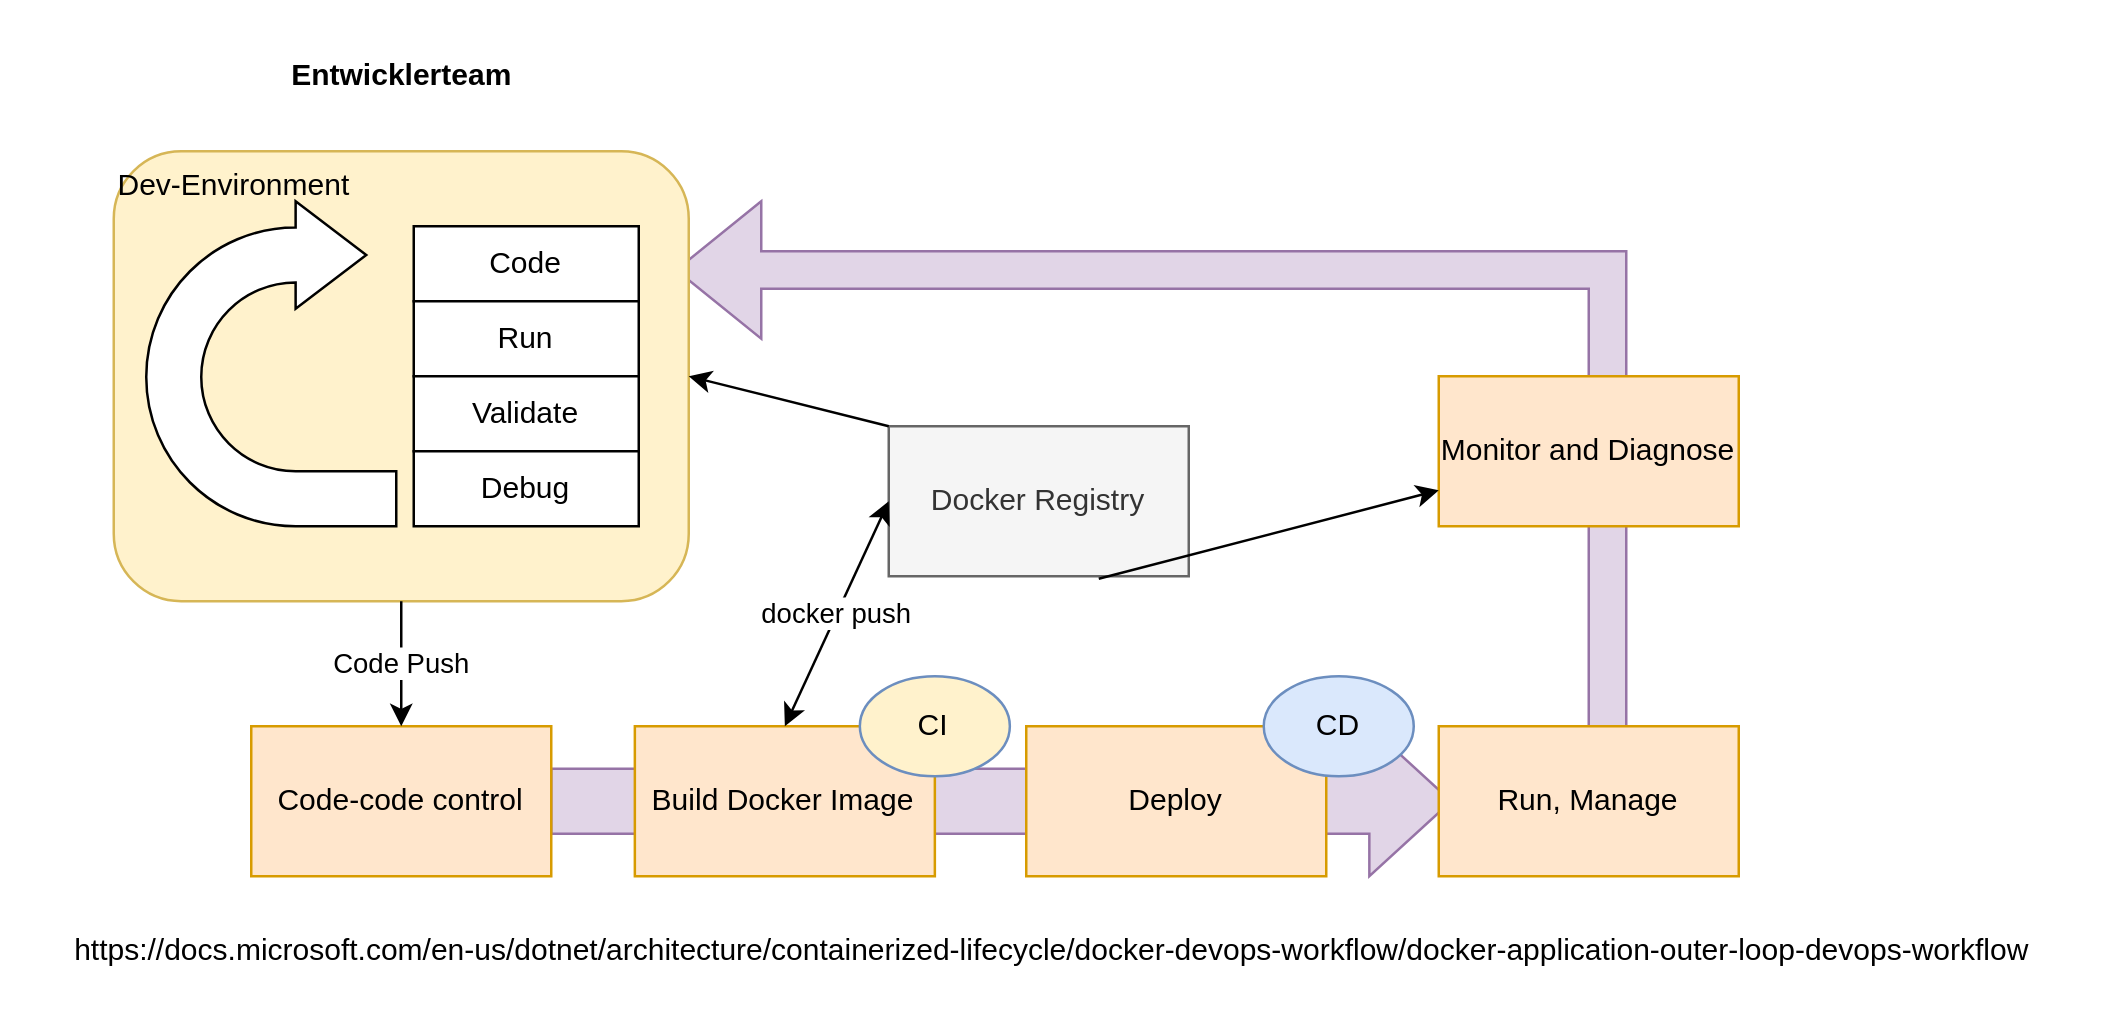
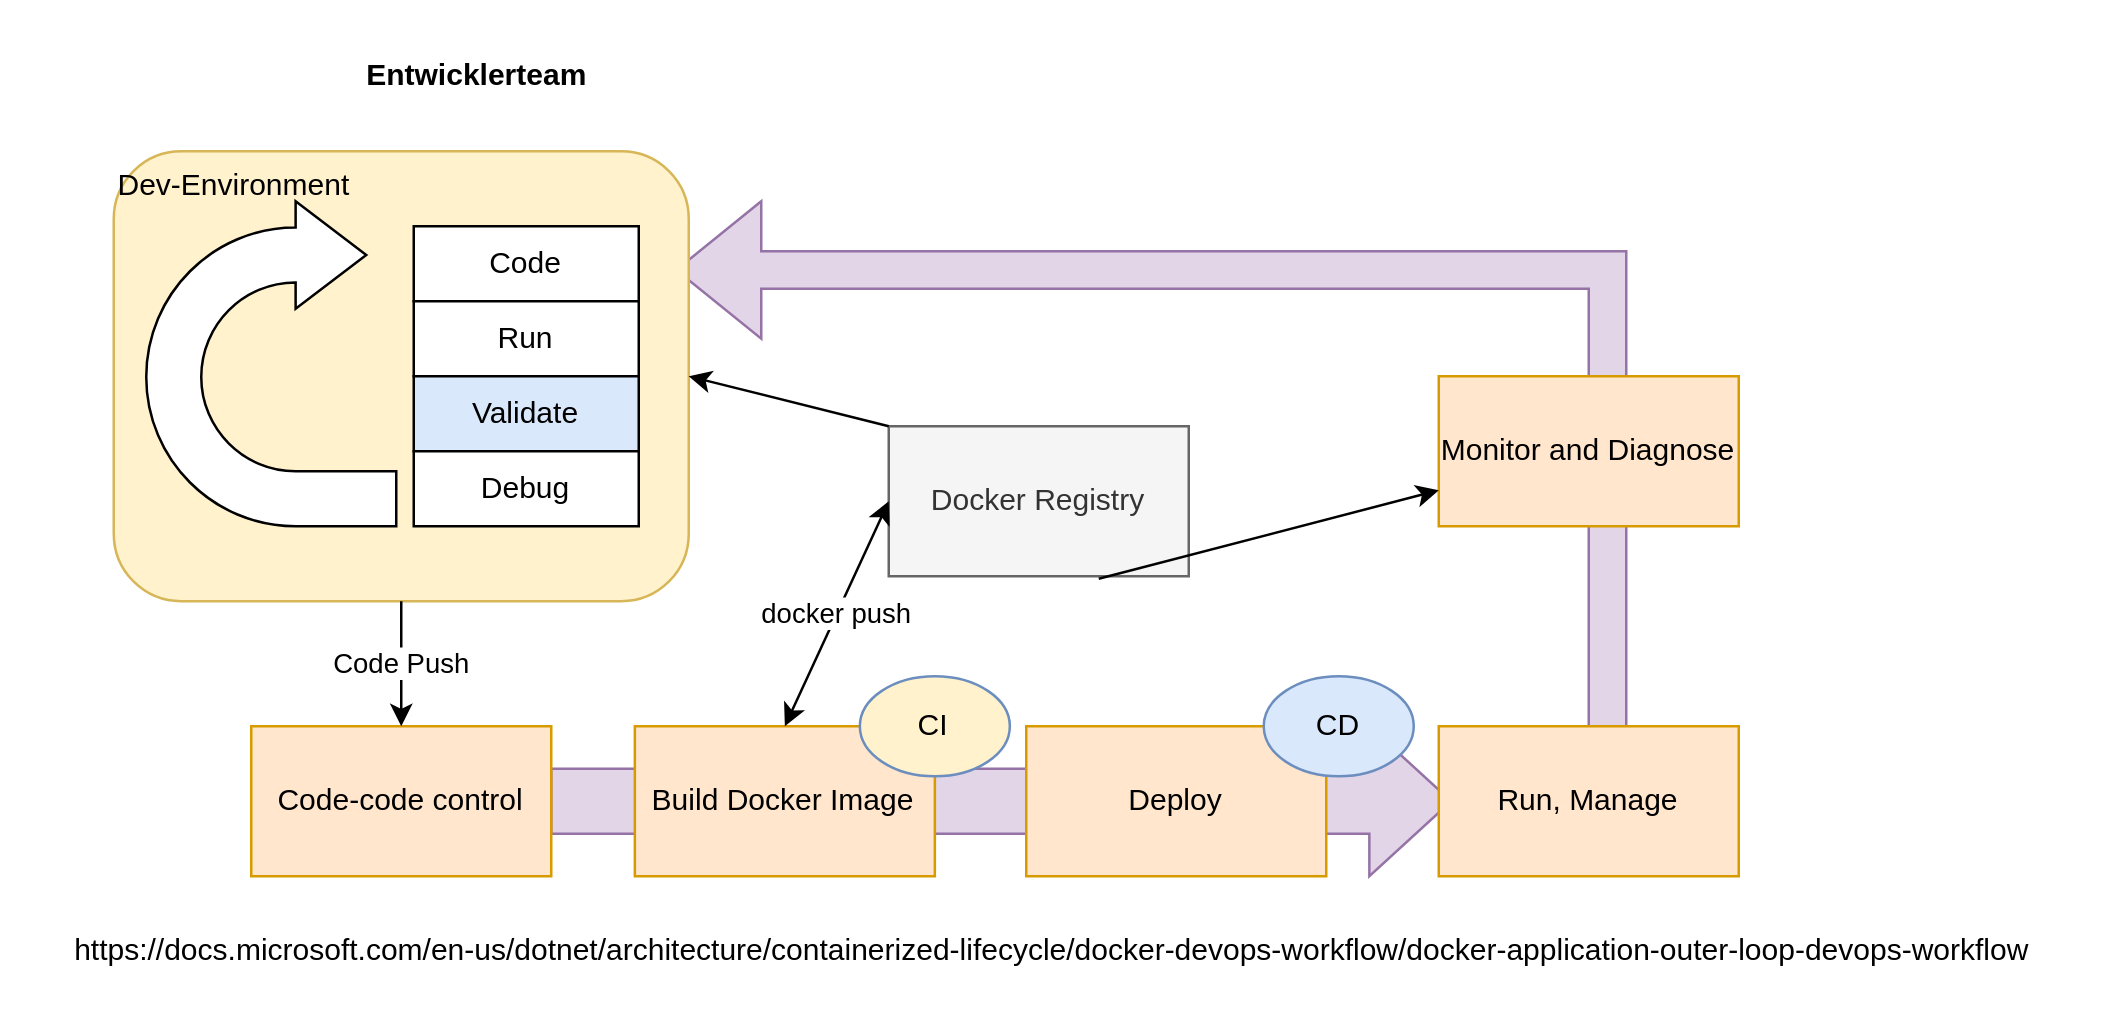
(401, 76) -> (476, 76)
(526, 414) -> (526, 414)
